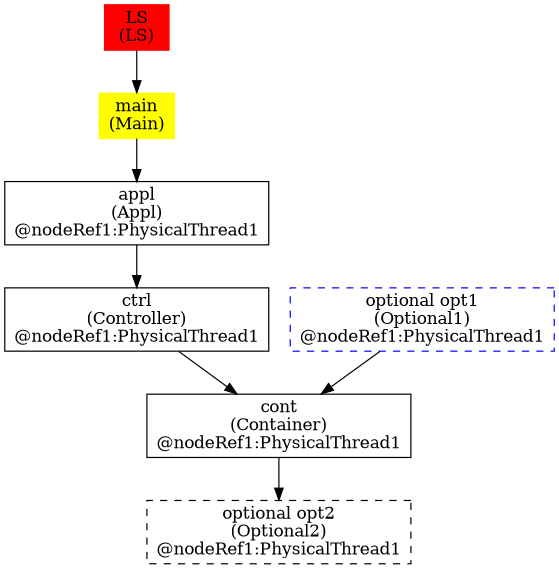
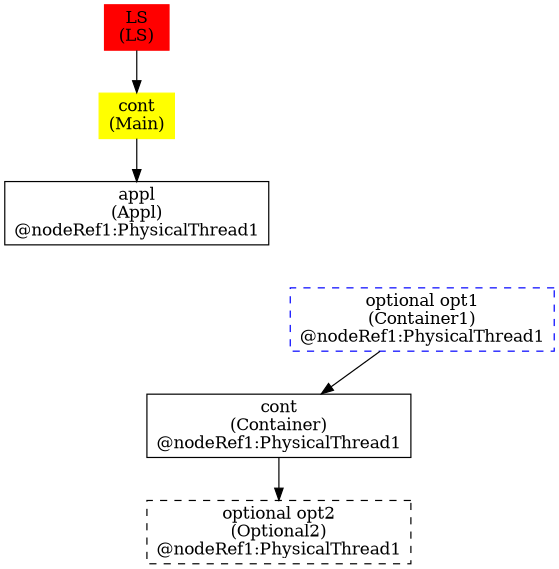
(137, 116) -> (137, 116)
(137, 320) -> none
(422, 320) -> (422, 320)
